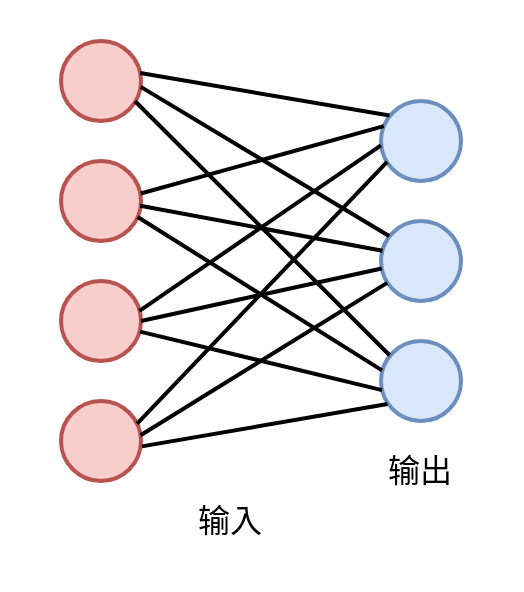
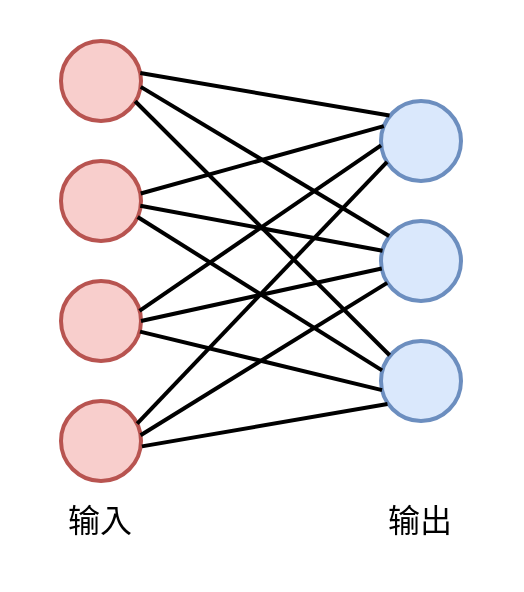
(421, 469) -> (421, 519)
(231, 519) -> (101, 519)
